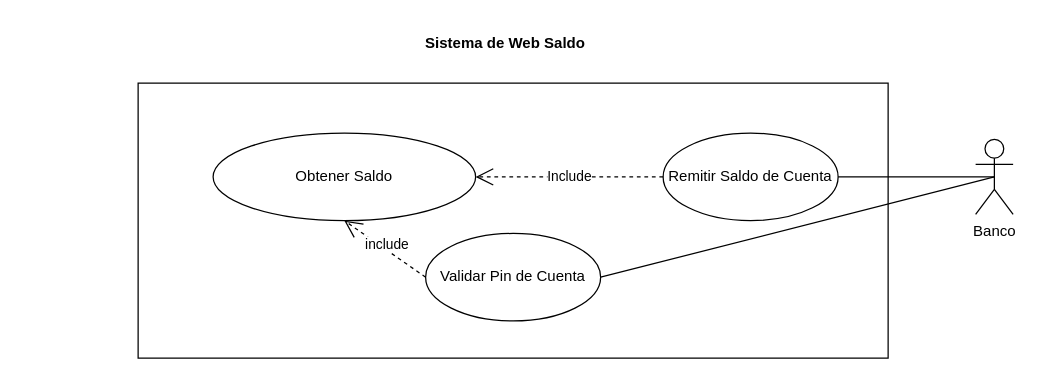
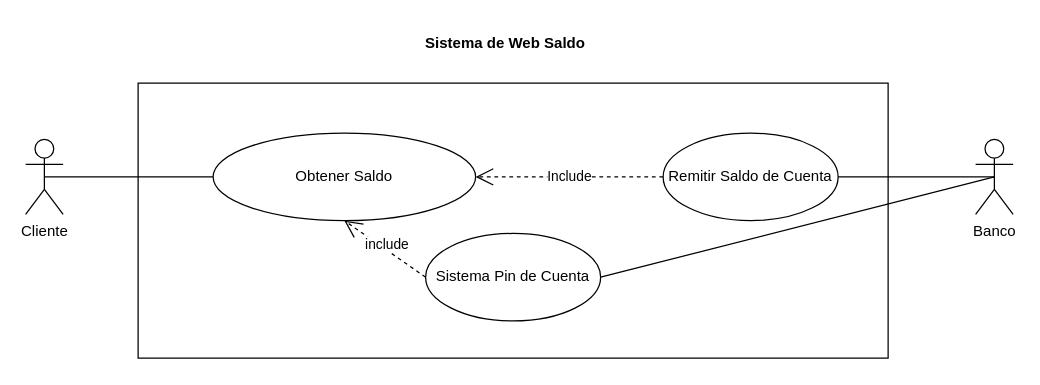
none -> (44, 177)
none -> (131, 177)
(513, 277) -> (513, 277)
